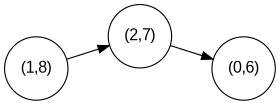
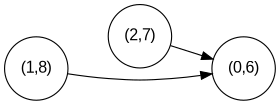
(83, 54) -> (134, 80)
